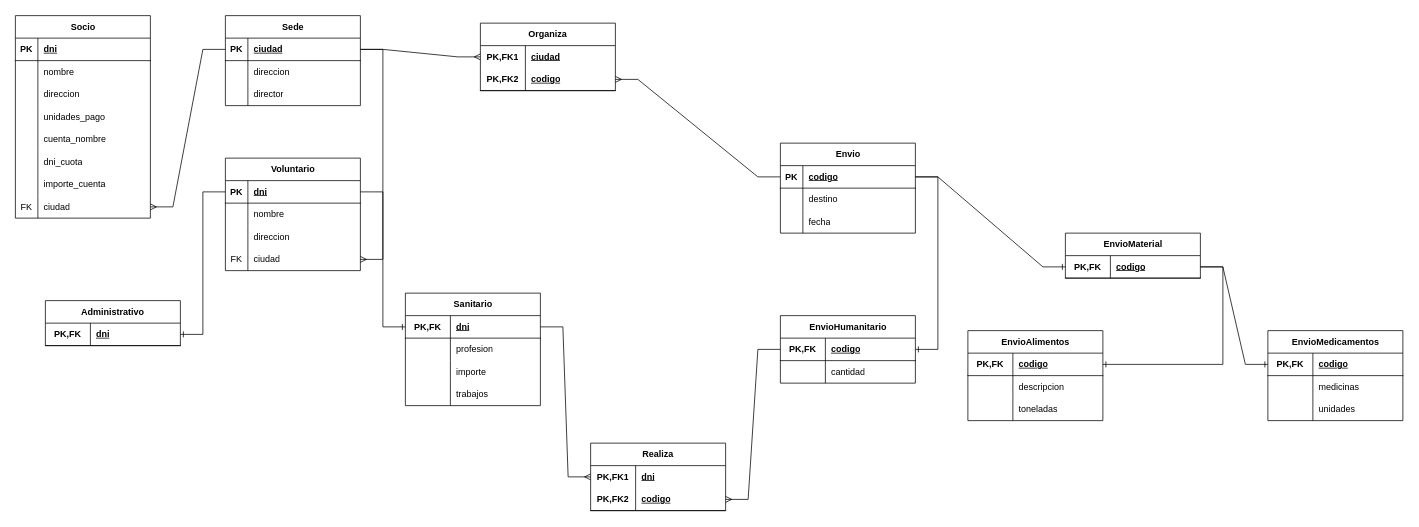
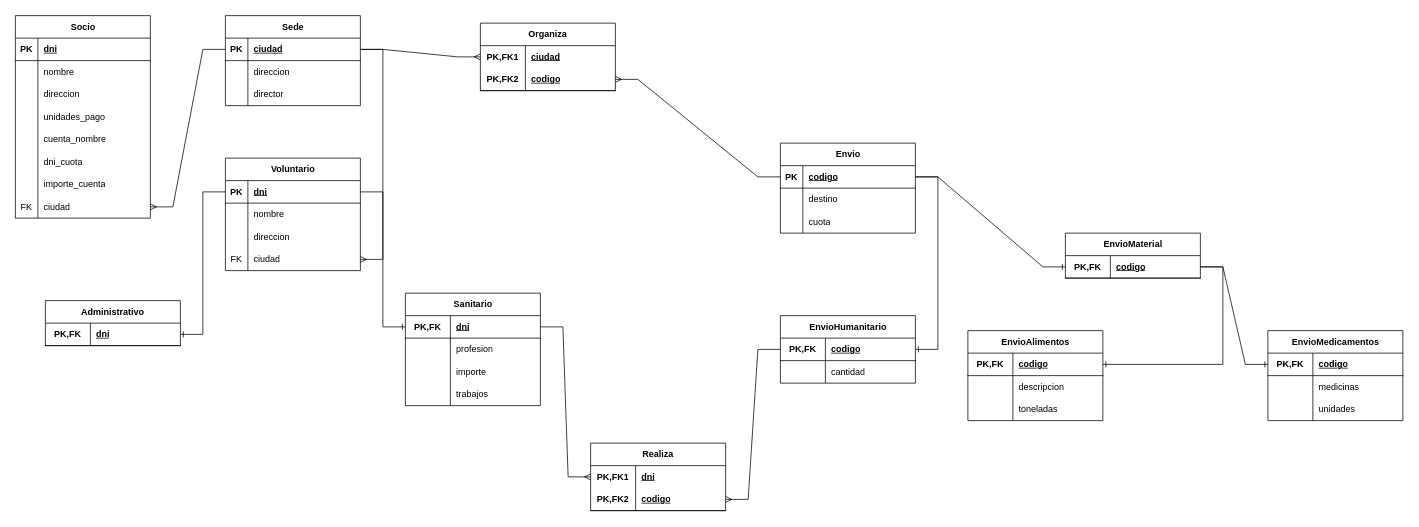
(821, 222) -> (821, 222)
